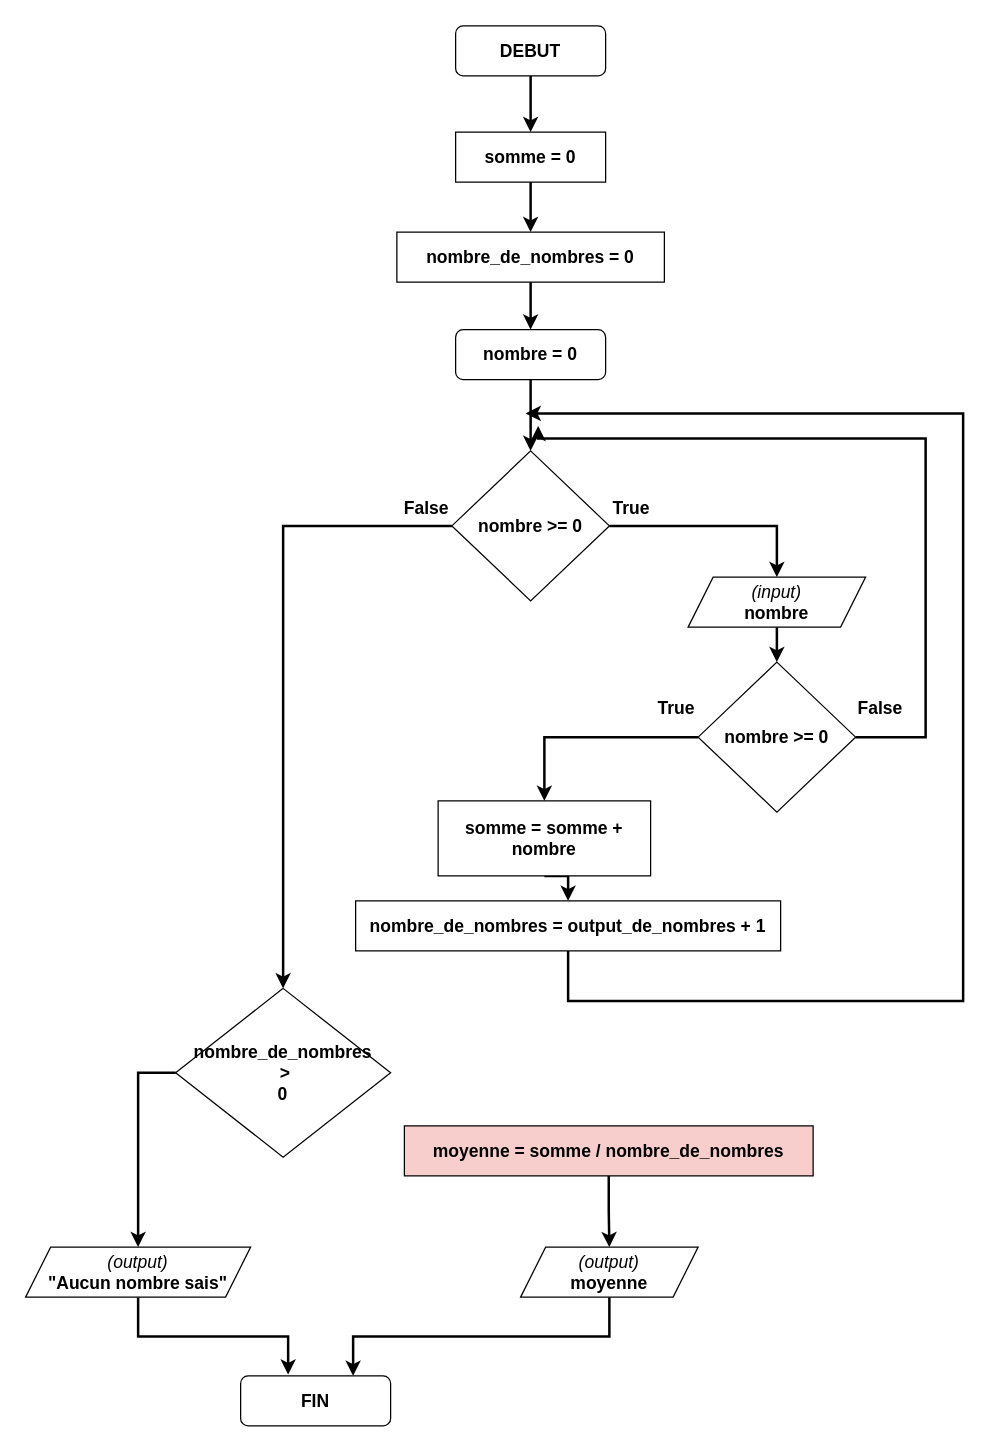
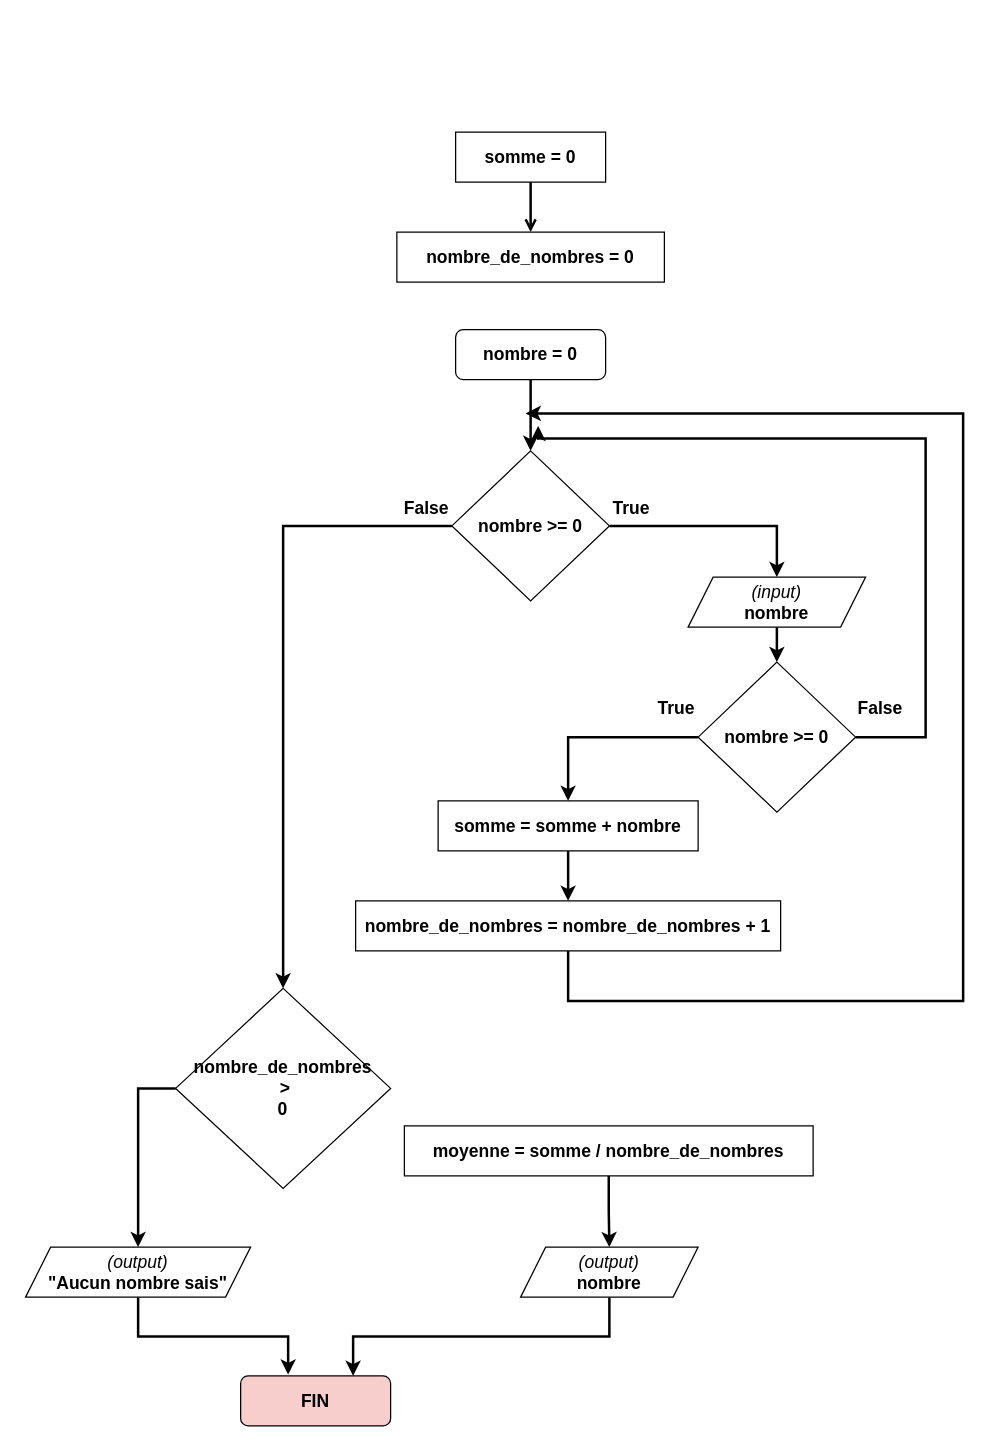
(531, 51) -> none
(531, 98) -> none
(531, 220) -> (531, 220)
(531, 300) -> none
(544, 838) -> (568, 826)
(568, 926) -> (568, 926)
(283, 1073) -> (283, 1088)
(609, 1151) -> (609, 1151)
(609, 1272) -> (609, 1272)
(316, 1401) -> (316, 1401)
